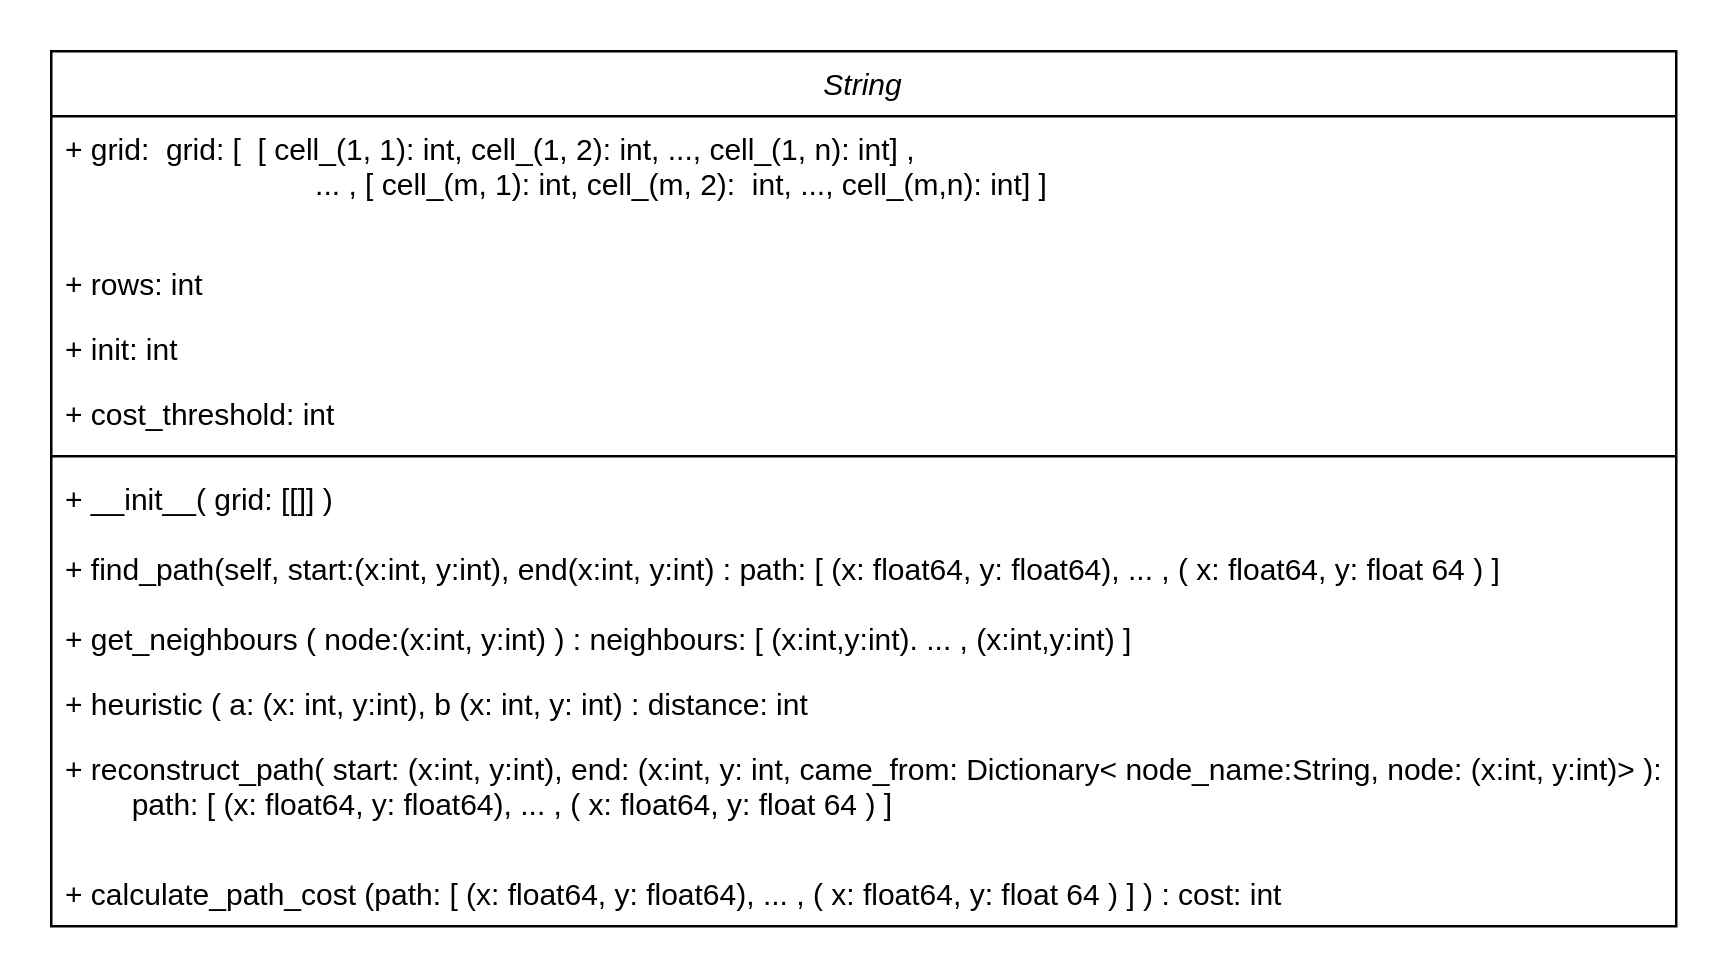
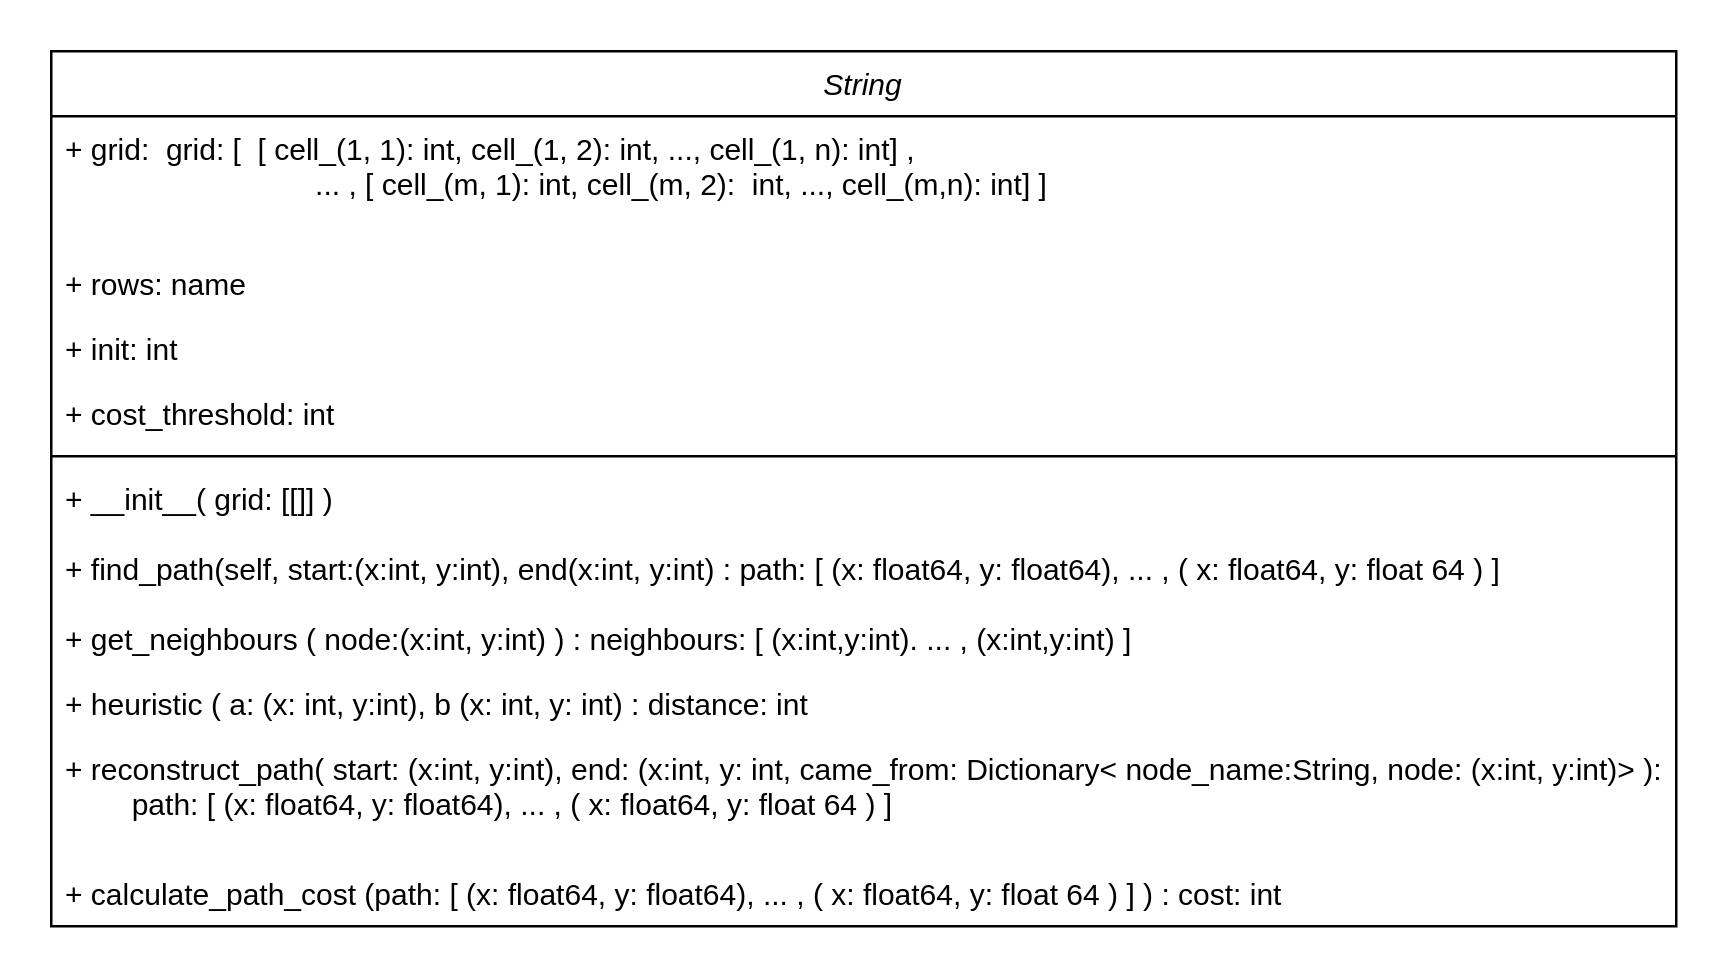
(142, 285) -> (154, 285)
